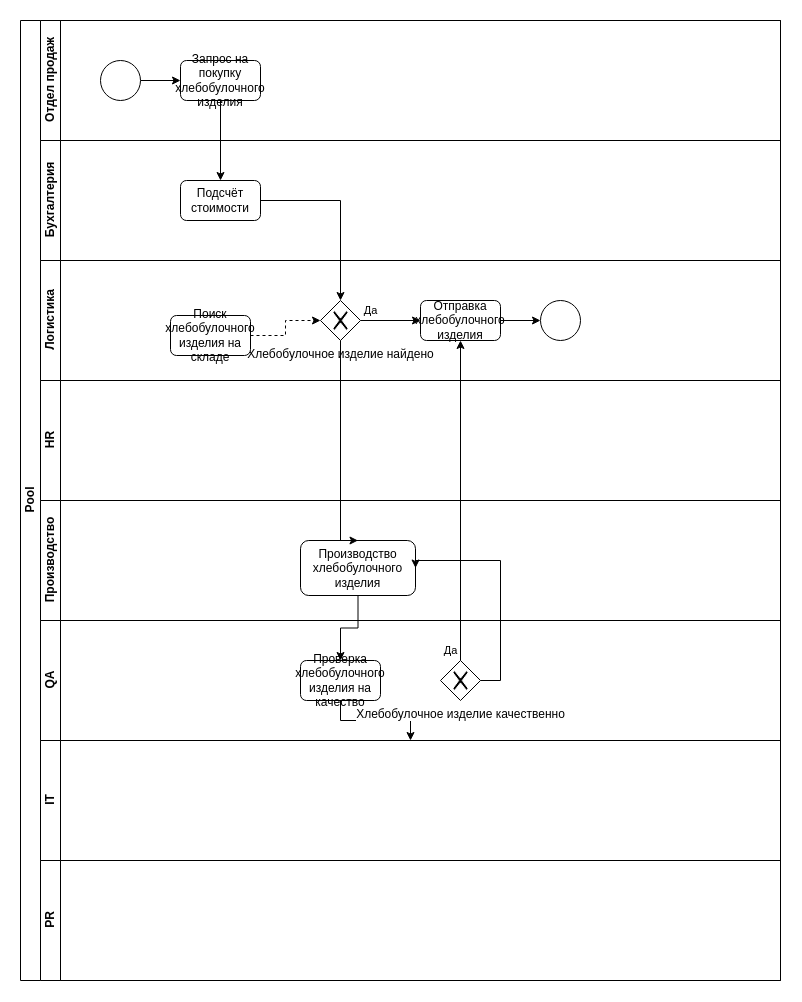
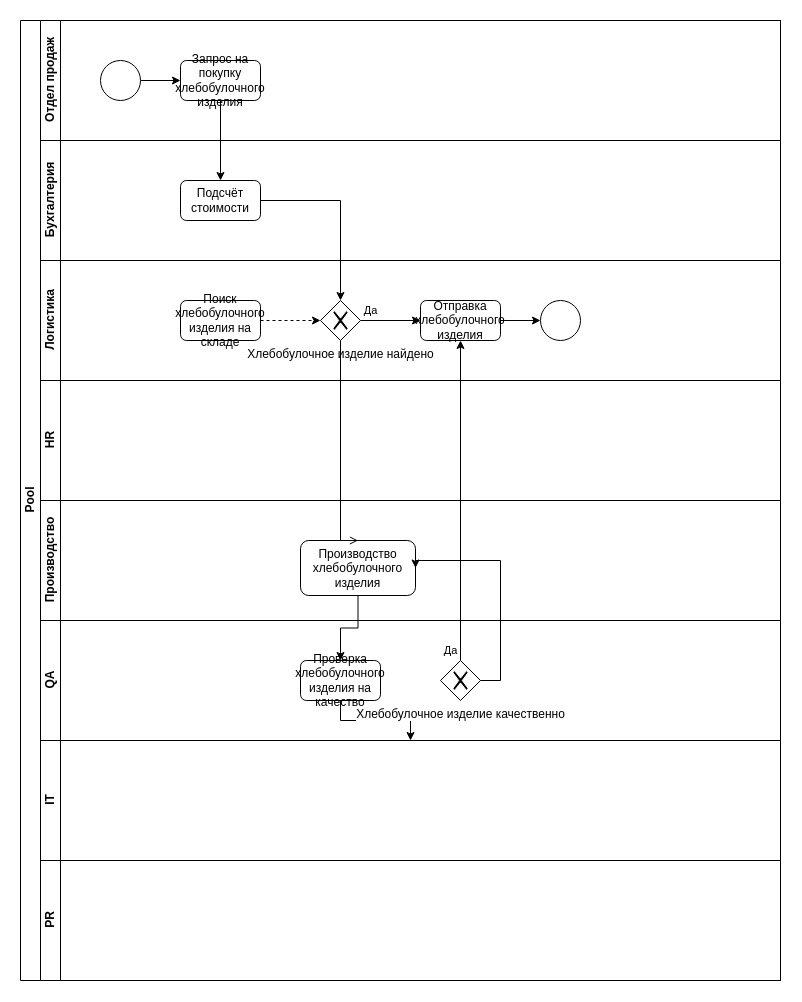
(211, 336) -> (221, 321)
(350, 541) -> (351, 541)
